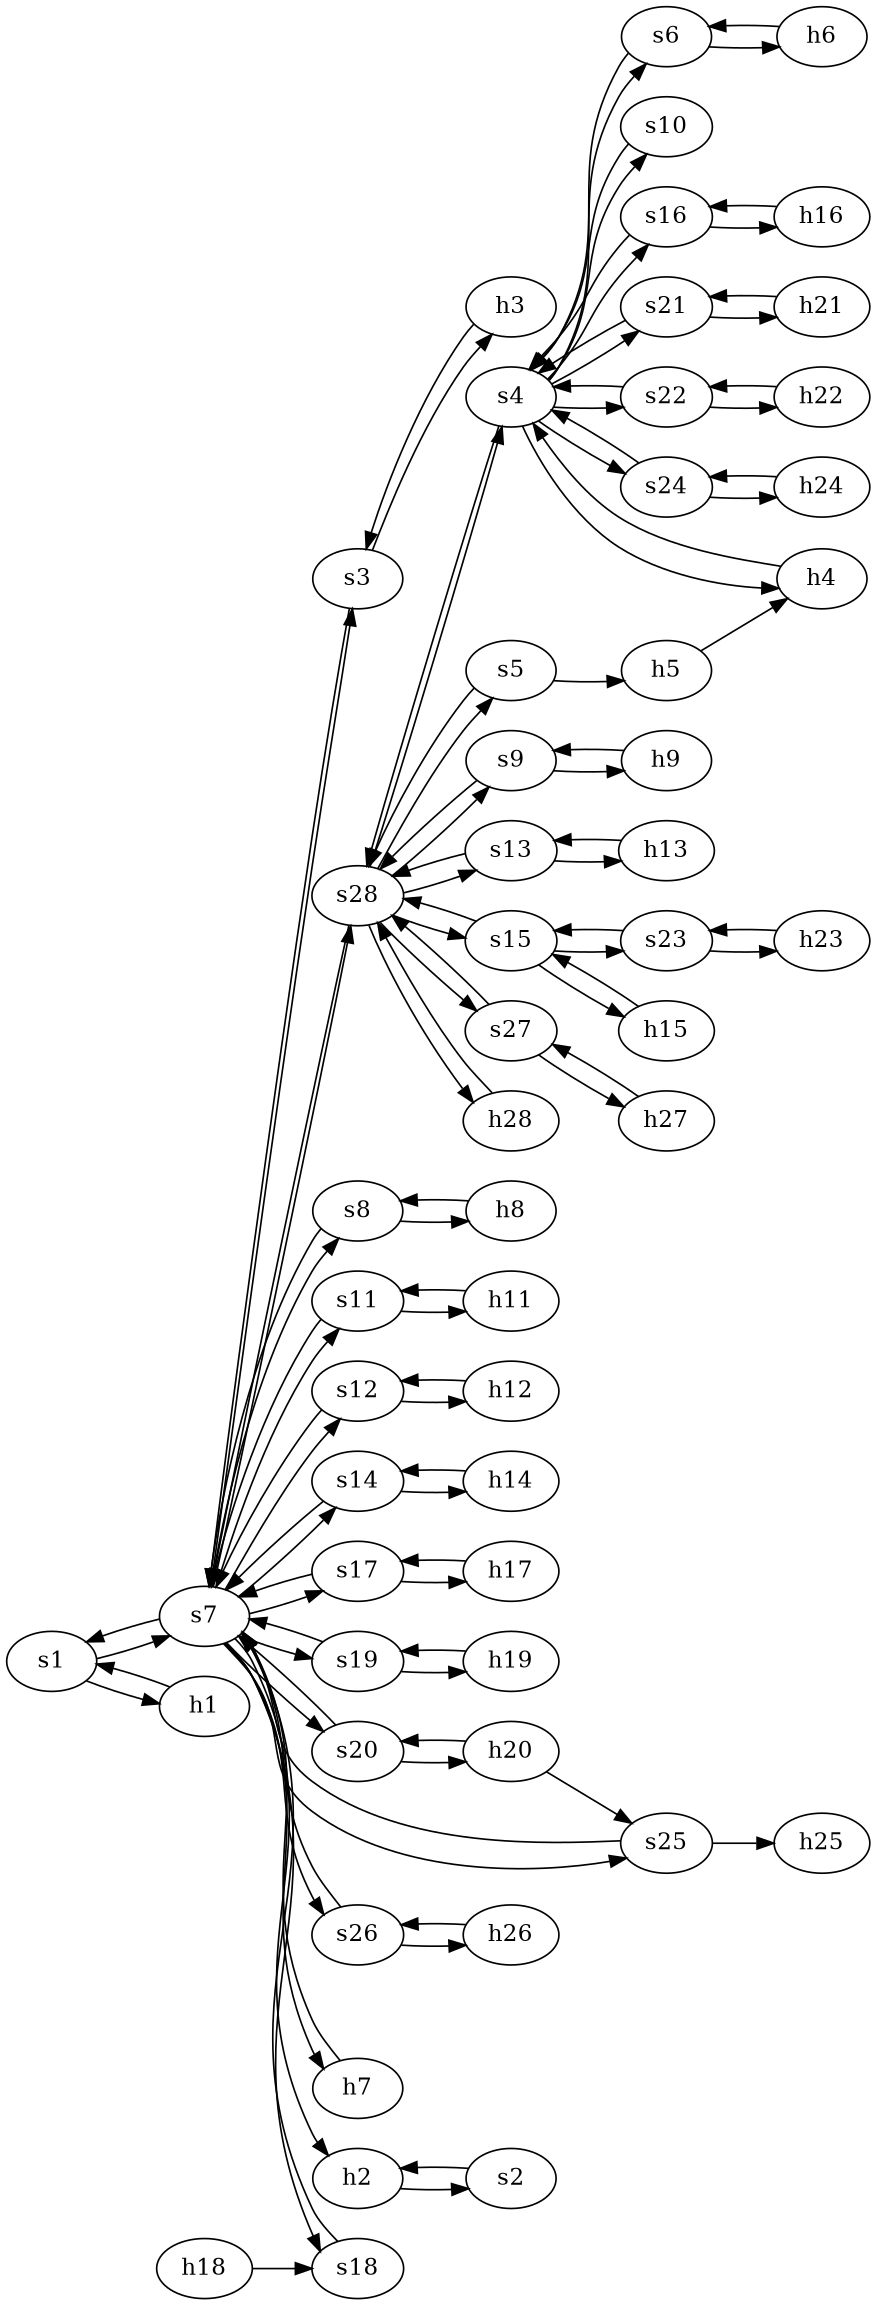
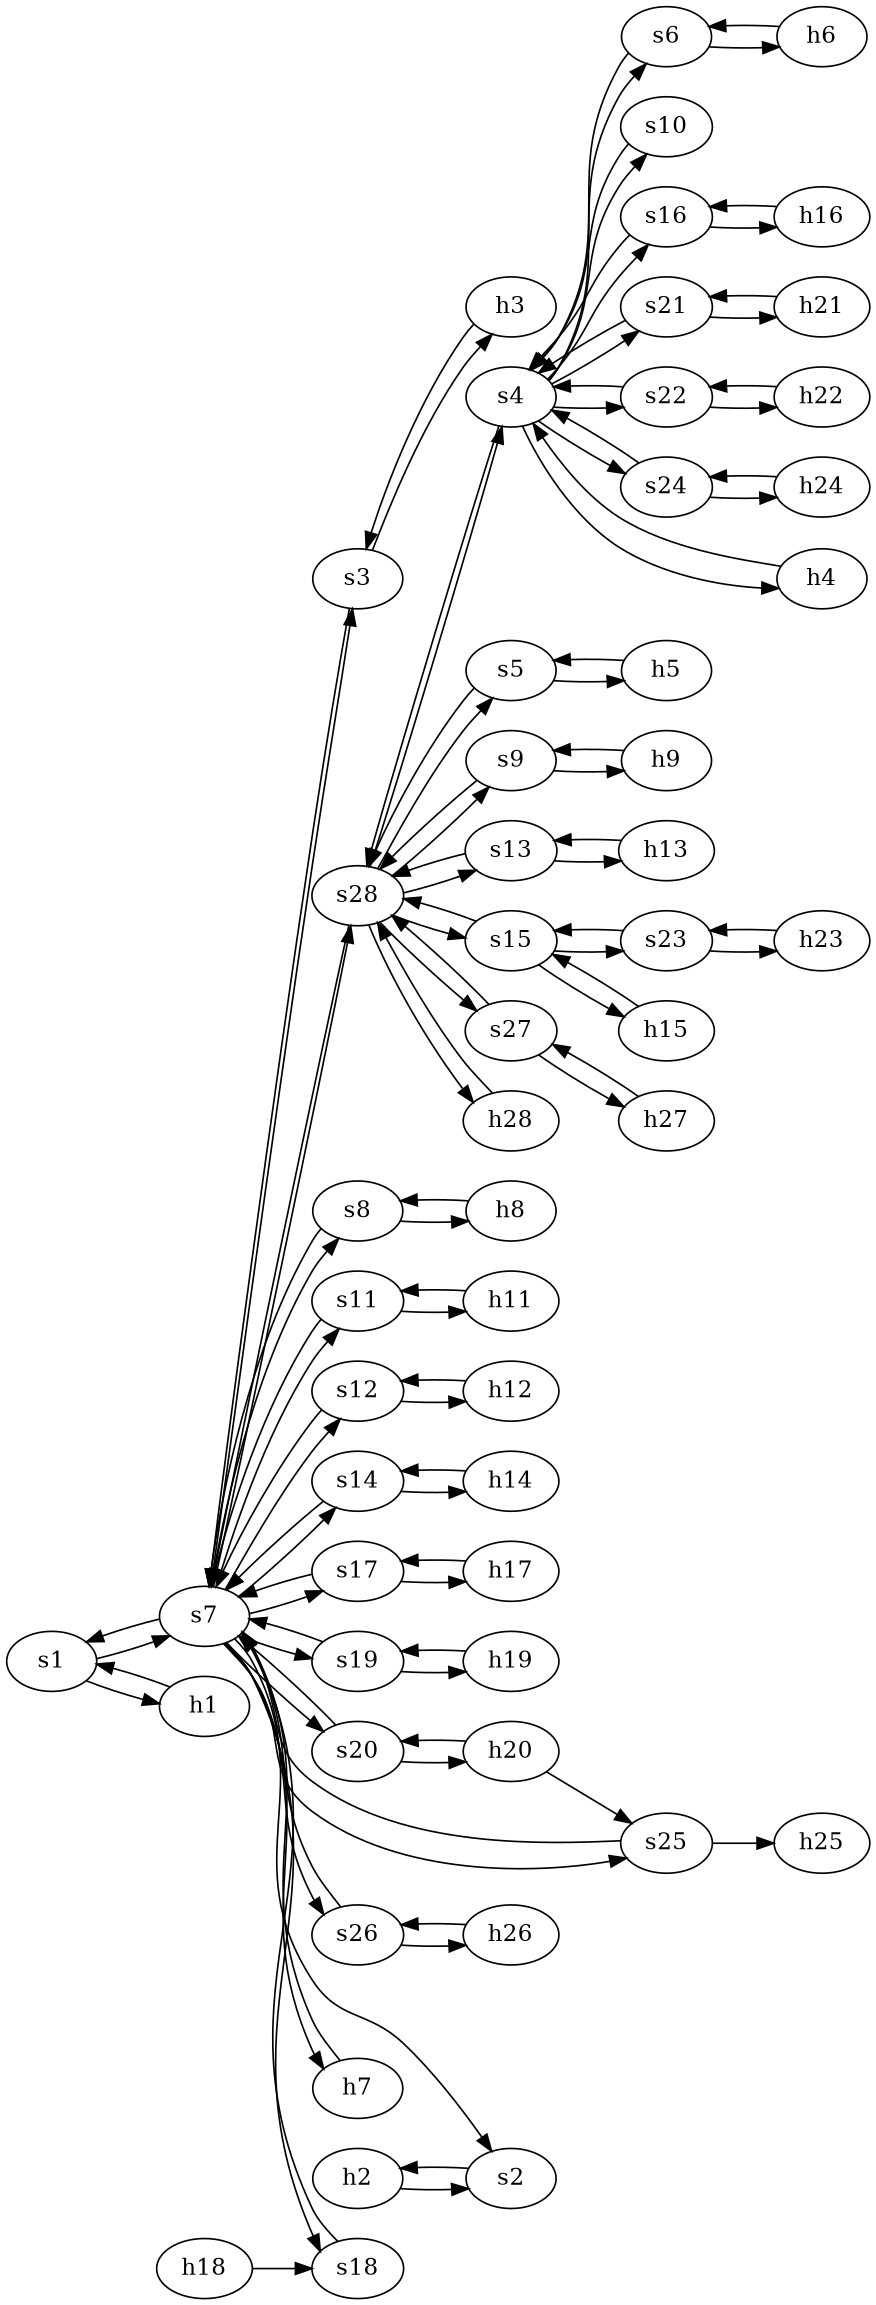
(737, 629) -> (597, 659)
(284, 1888) -> (304, 1965)
